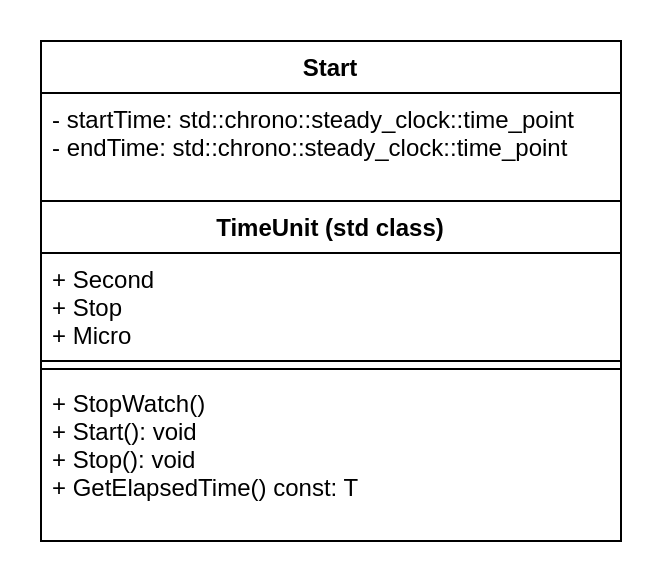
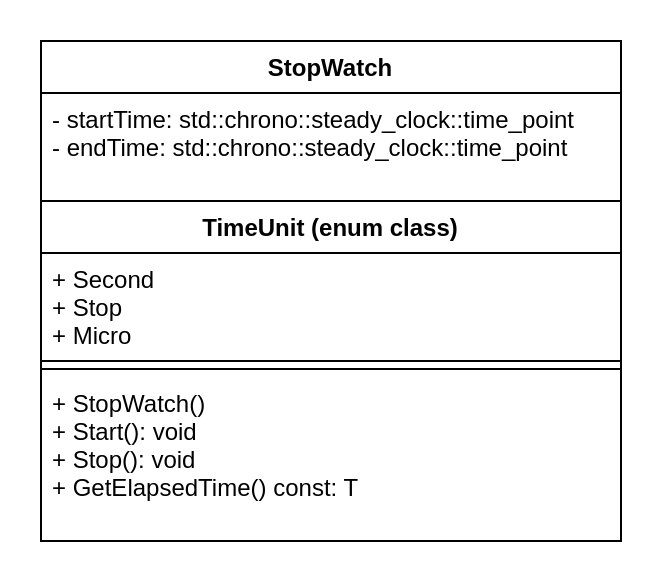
(330, 68) -> (330, 68)
(330, 228) -> (330, 228)
